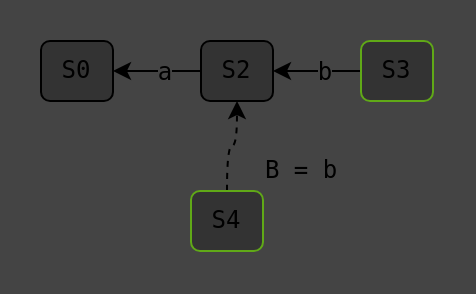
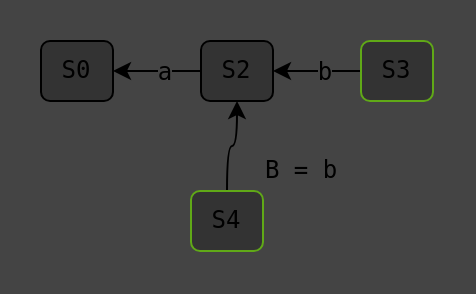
(229, 153) -> (229, 153)
